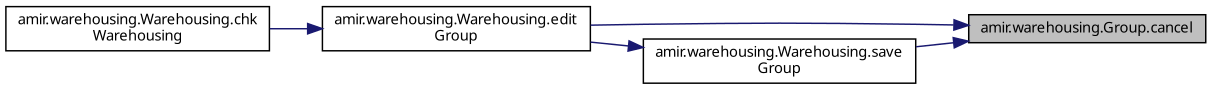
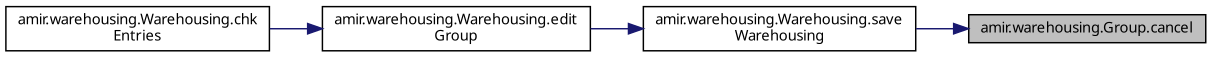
(772, 23) -> none
(138, 29) -> (138, 29)
(780, 61) -> (780, 29)
